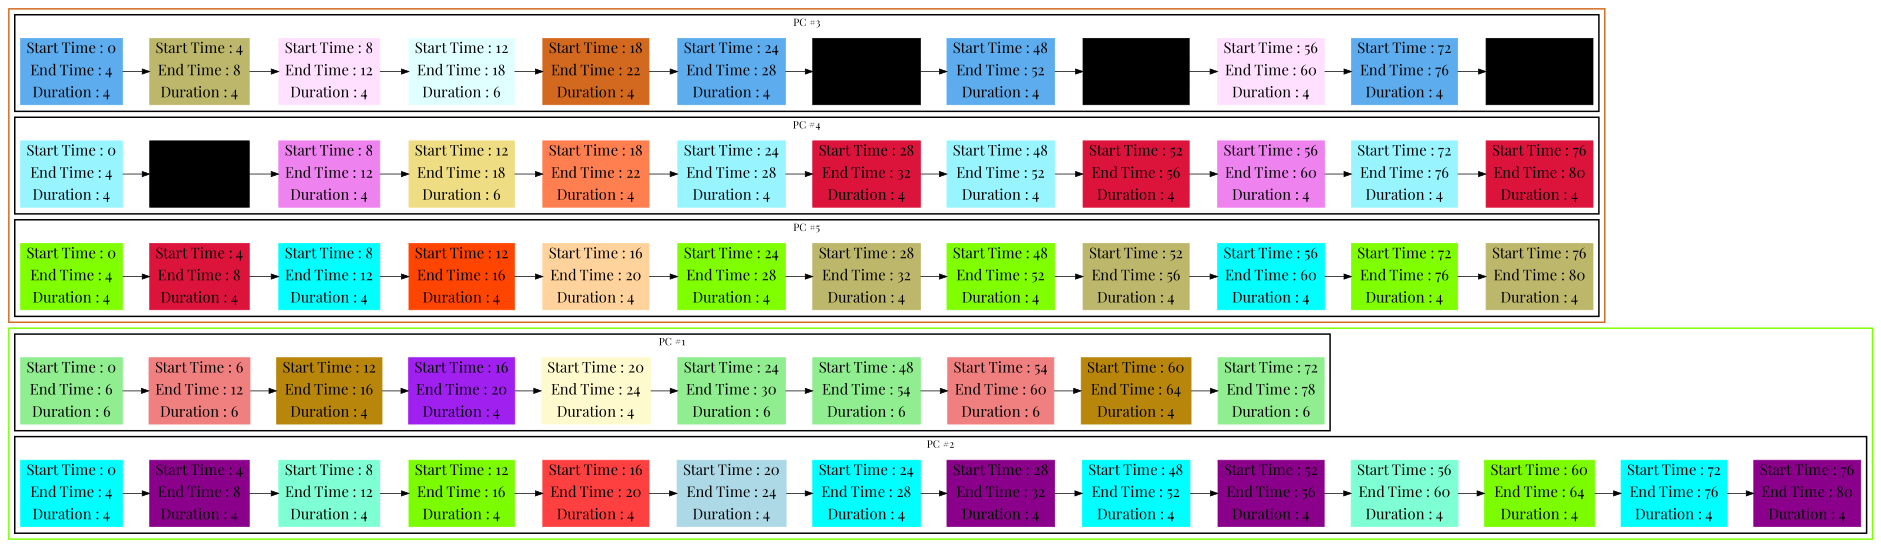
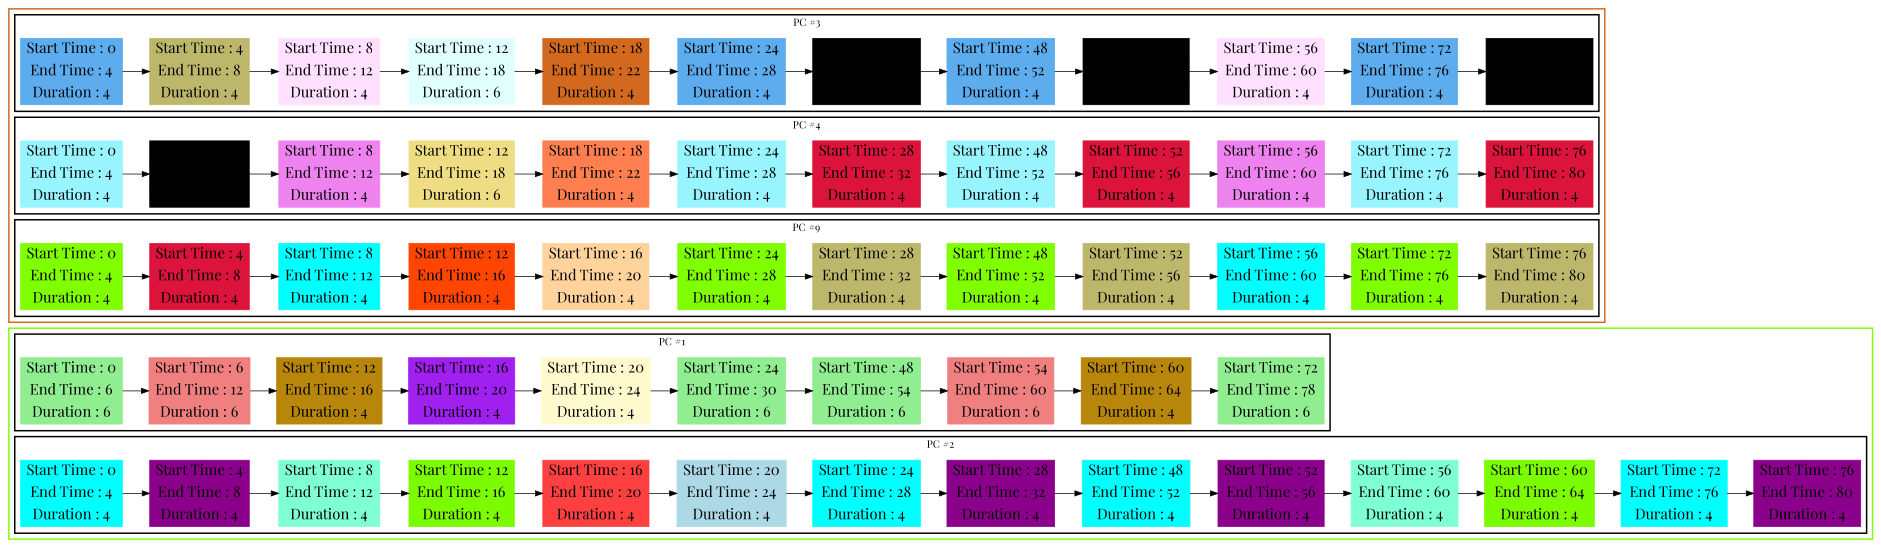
(807, 228) -> (807, 228)
